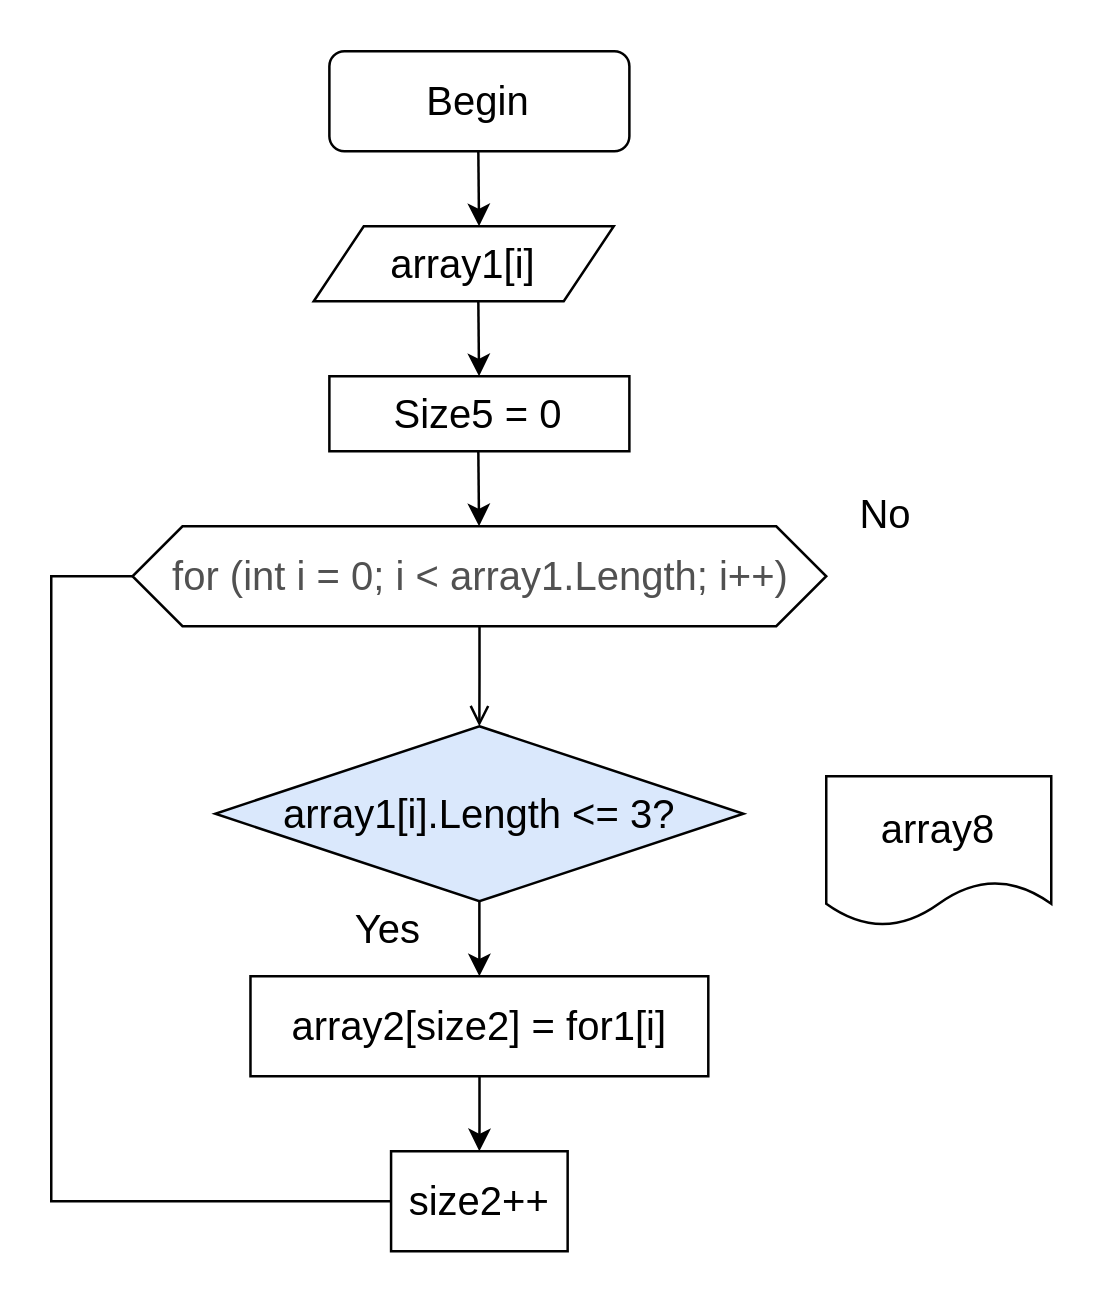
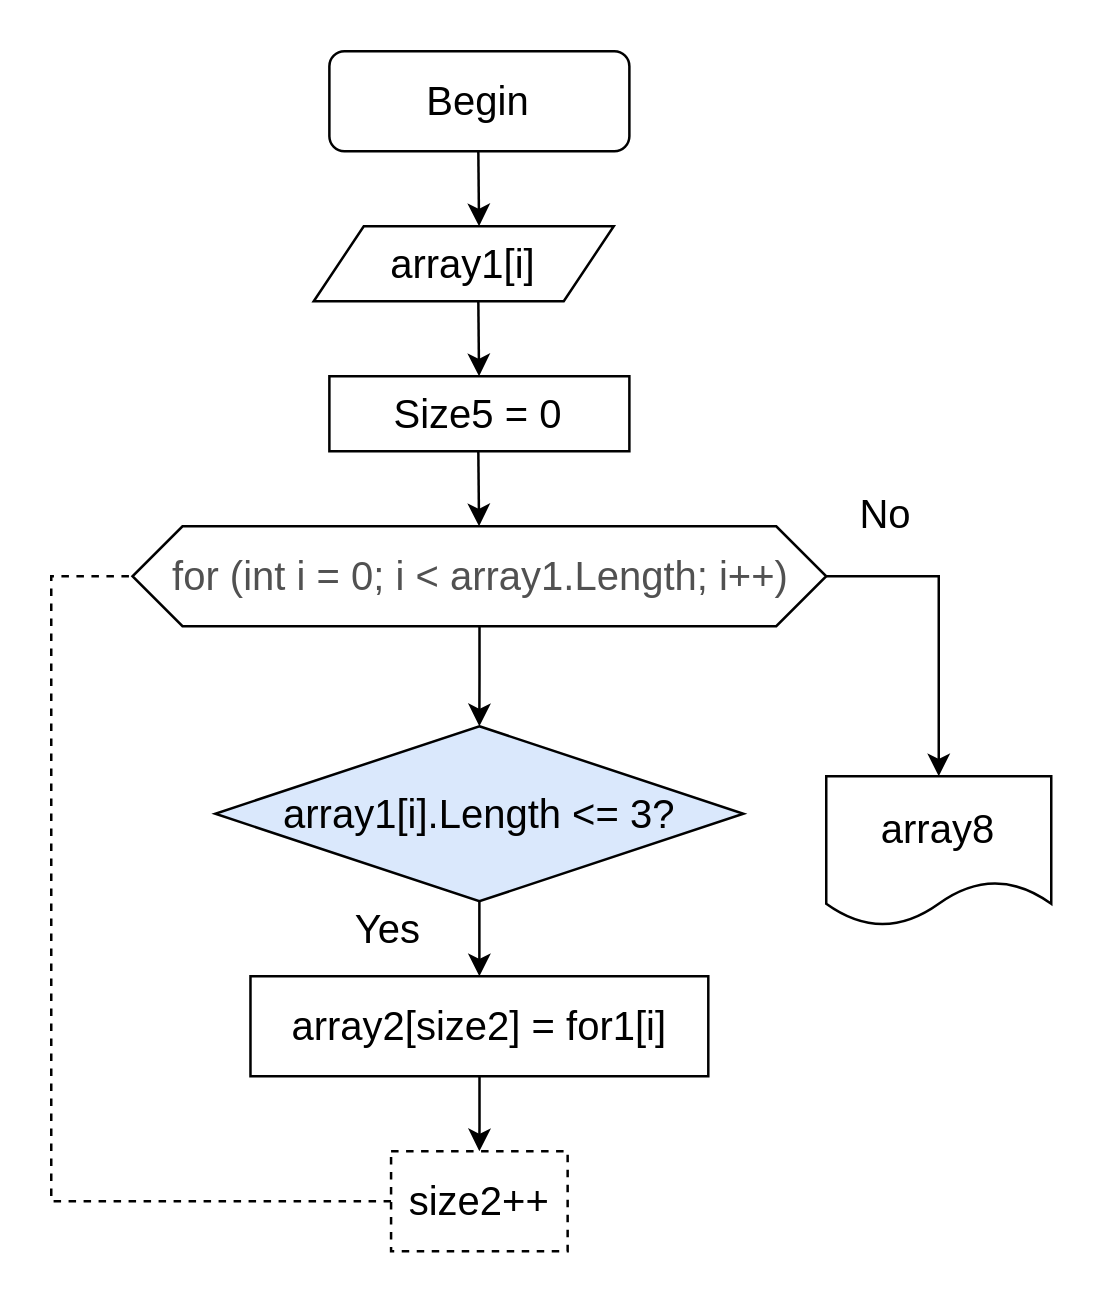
none -> (939, 612)
(479, 712) -> (479, 708)
(51, 1018) -> (51, 1018)
(479, 1201) -> (479, 1201)
